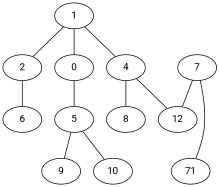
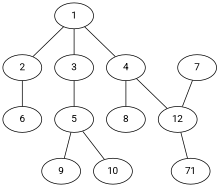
(74, 68) -> (74, 68)
(205, 120) -> (184, 145)
